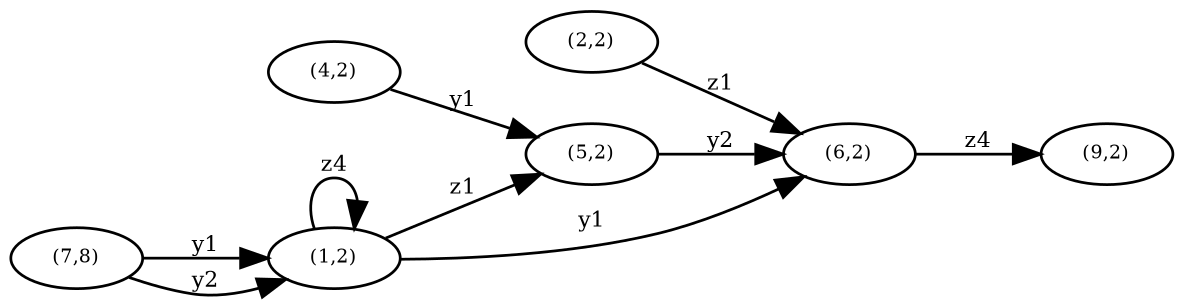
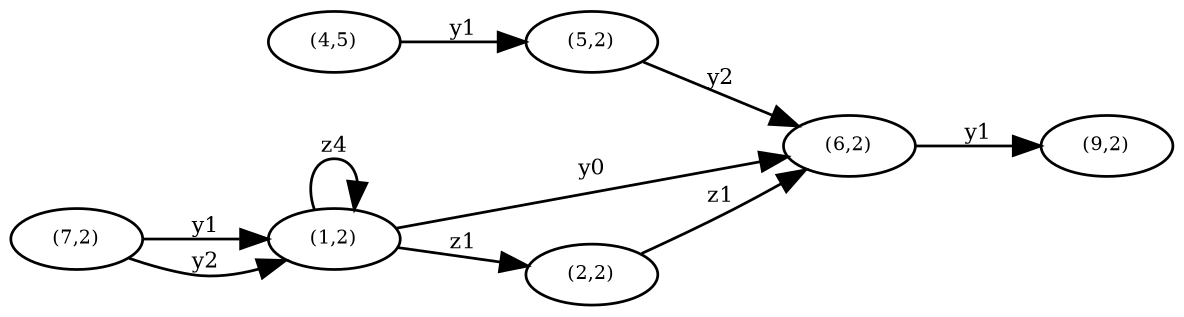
(334, 72) -> (334, 42)
(978, 142) -> (978, 134)
(450, 211) -> (449, 255)
(592, 221) -> (592, 169)
(77, 258) -> (77, 239)
